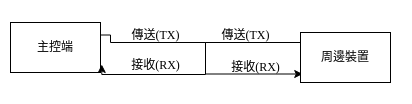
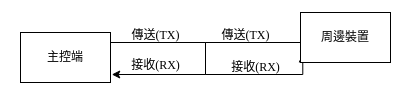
(56, 48) -> (66, 58)
(346, 58) -> (346, 38)
